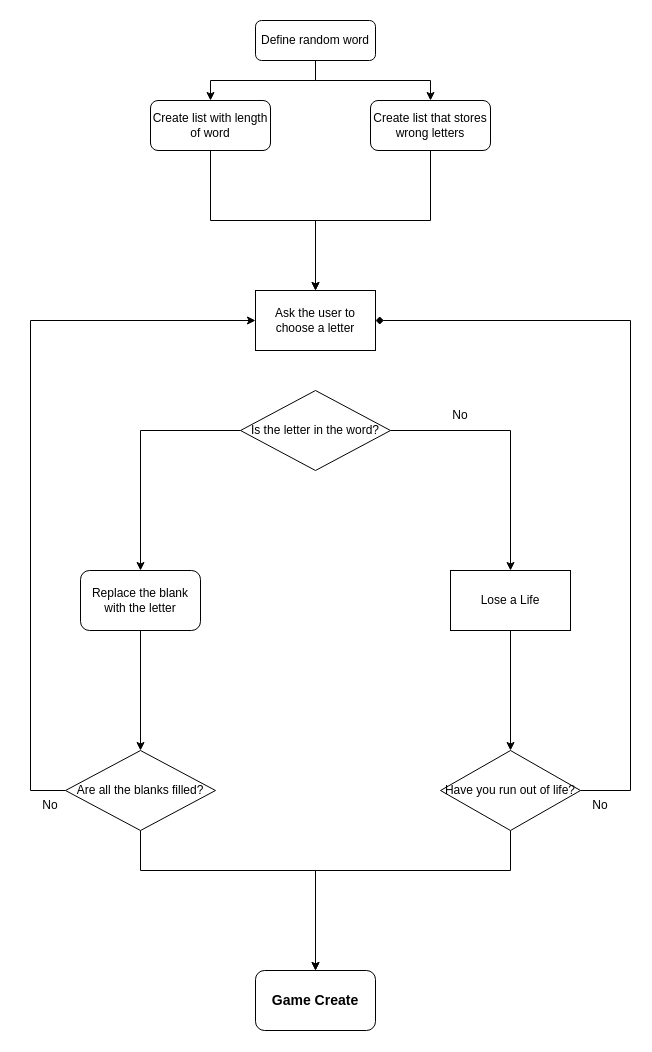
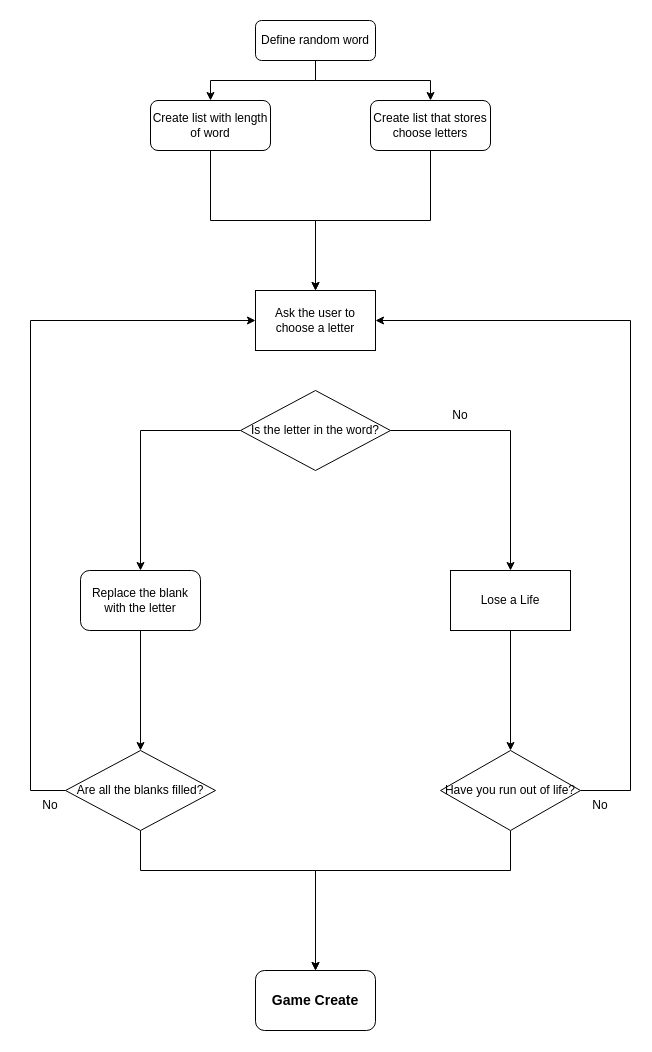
(431, 126) -> (431, 126)
(384, 321) -> (383, 321)
